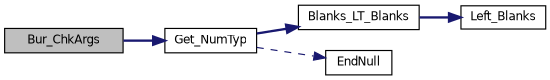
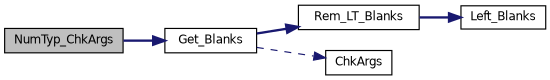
(359, 17) -> (359, 17)
(64, 41) -> (64, 41)
(211, 41) -> (211, 41)
(359, 63) -> (359, 63)
